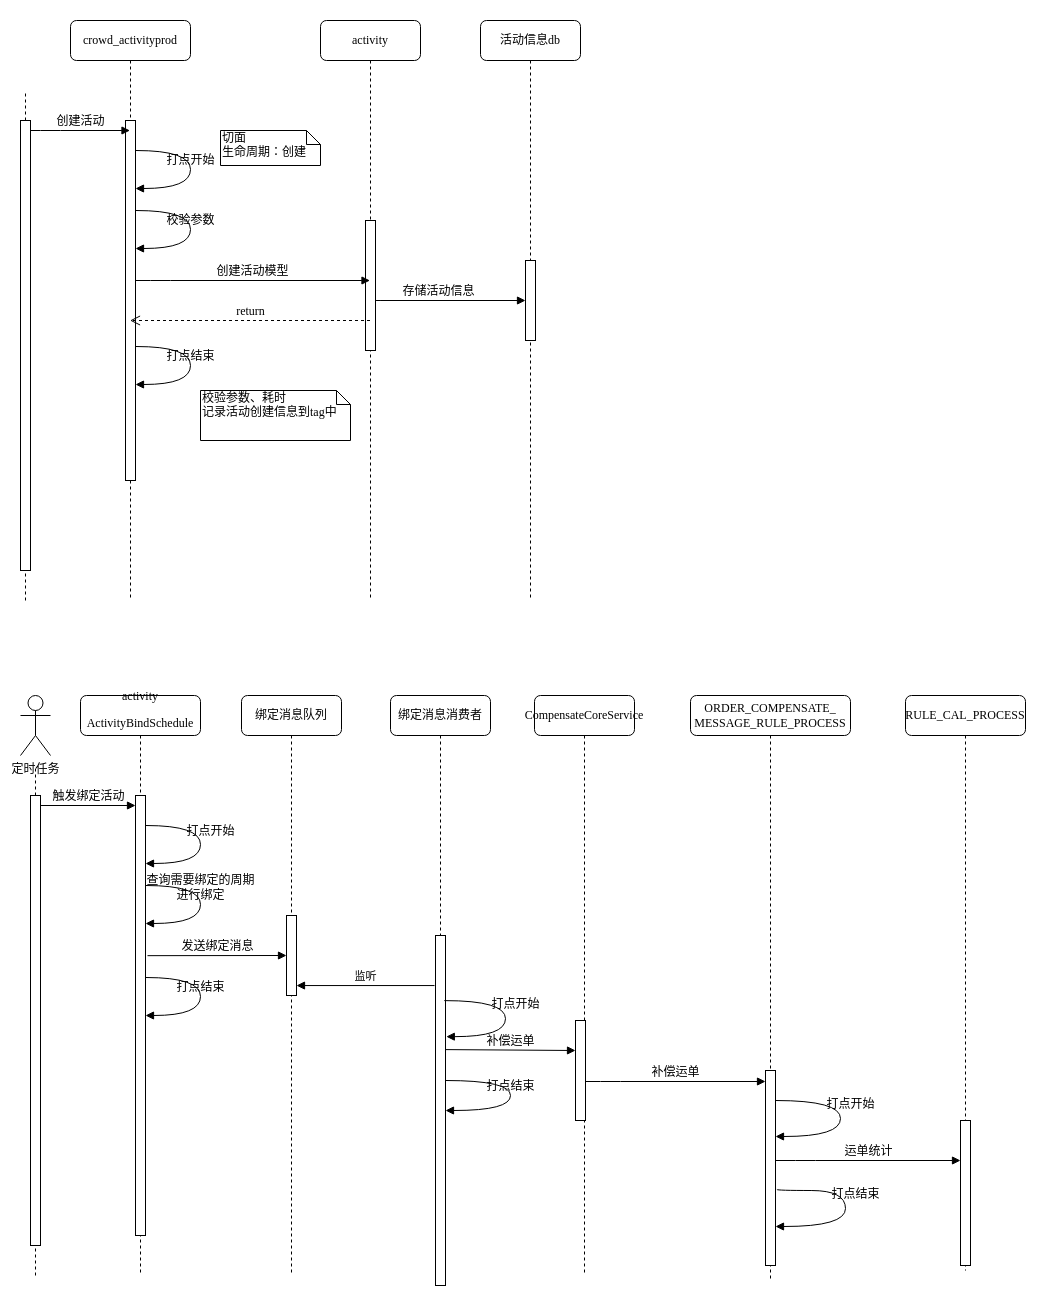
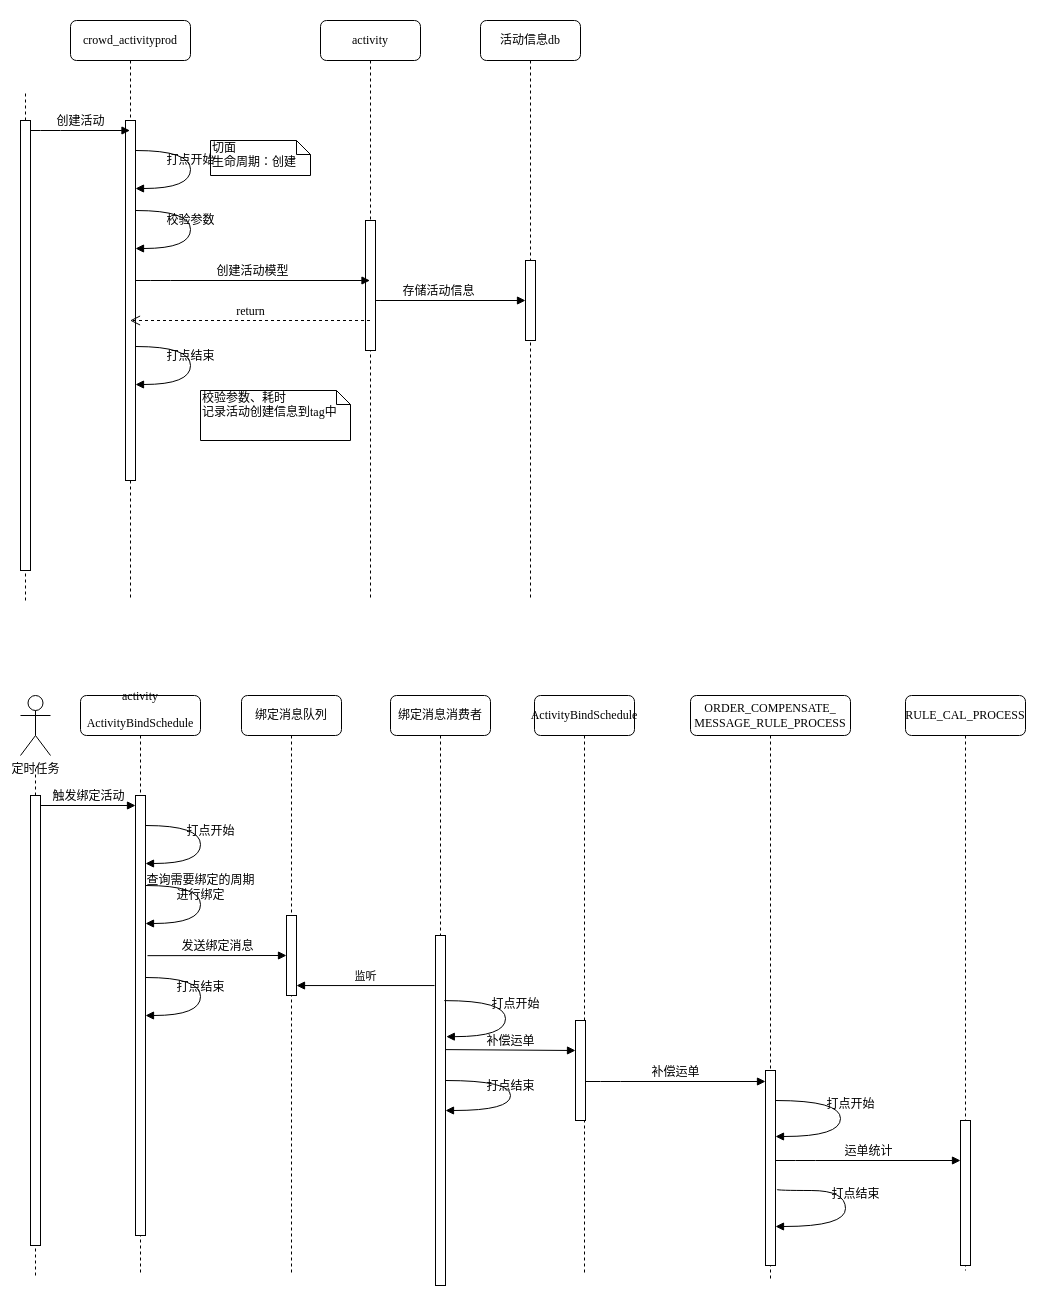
(271, 148) -> (261, 158)
(585, 716) -> (585, 716)
